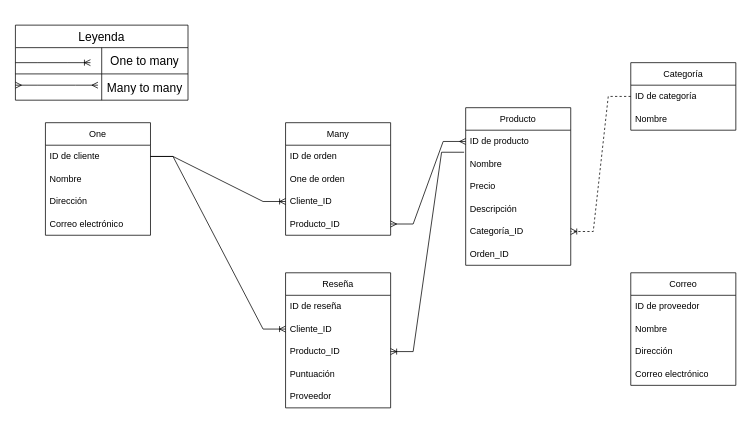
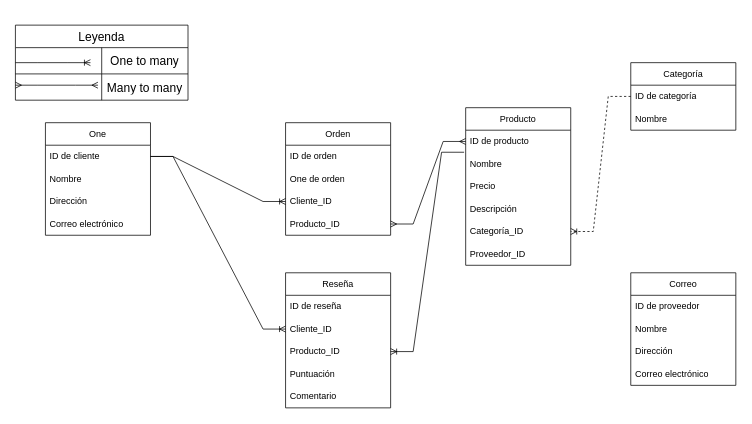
(338, 134) -> (338, 134)
(490, 254) -> (500, 254)
(313, 396) -> (314, 396)
